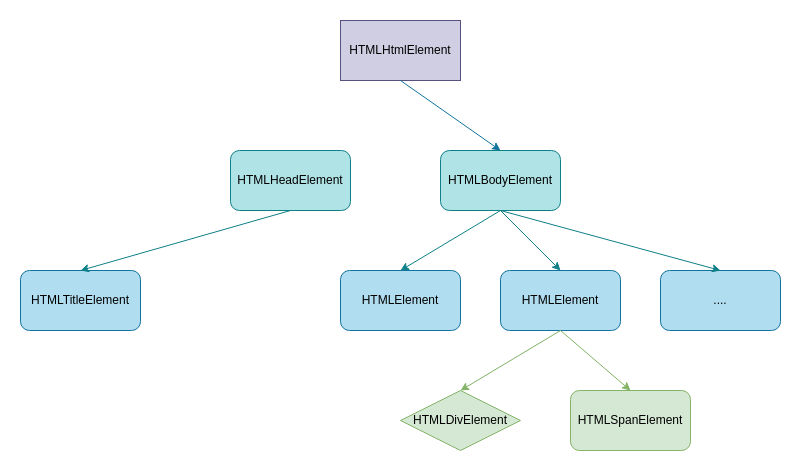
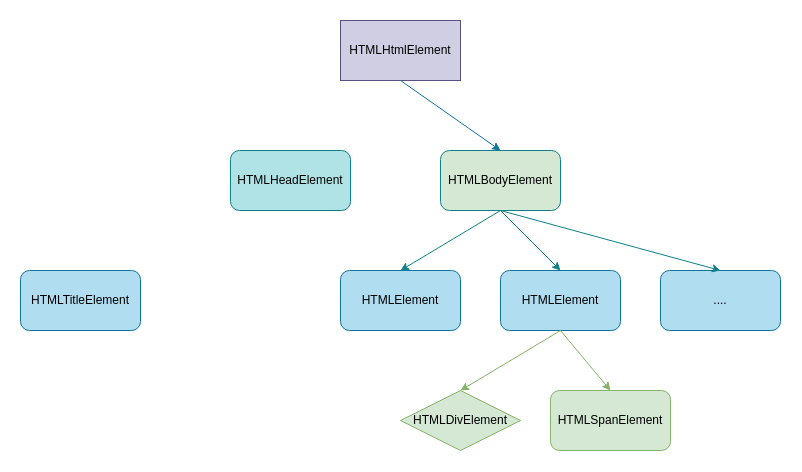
(501, 181) -> (501, 181)
(189, 240) -> none
(631, 421) -> (611, 421)
